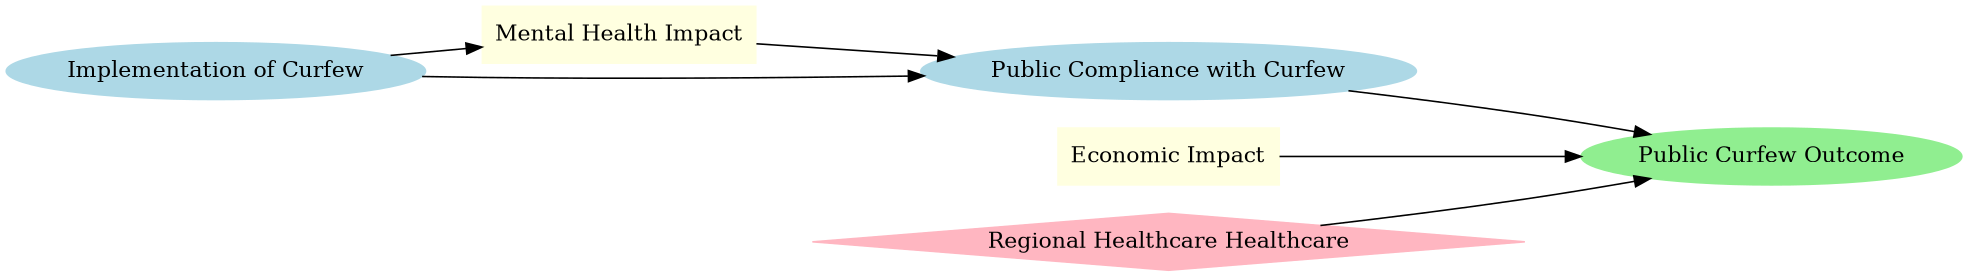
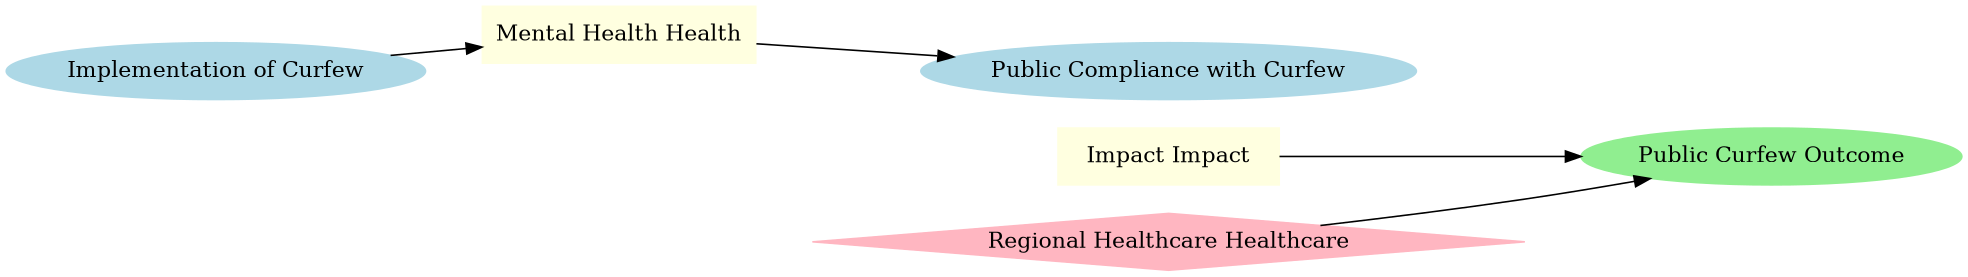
(619, 35) -> (619, 35)
(665, 78) -> none
(1492, 109) -> none
(1169, 156) -> (1169, 156)
